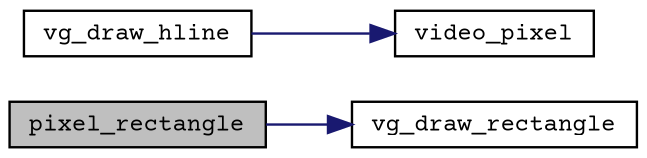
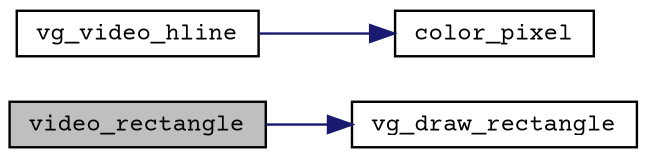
(138, 34) -> (138, 34)
(494, 34) -> (494, 34)
(138, 125) -> (138, 125)
